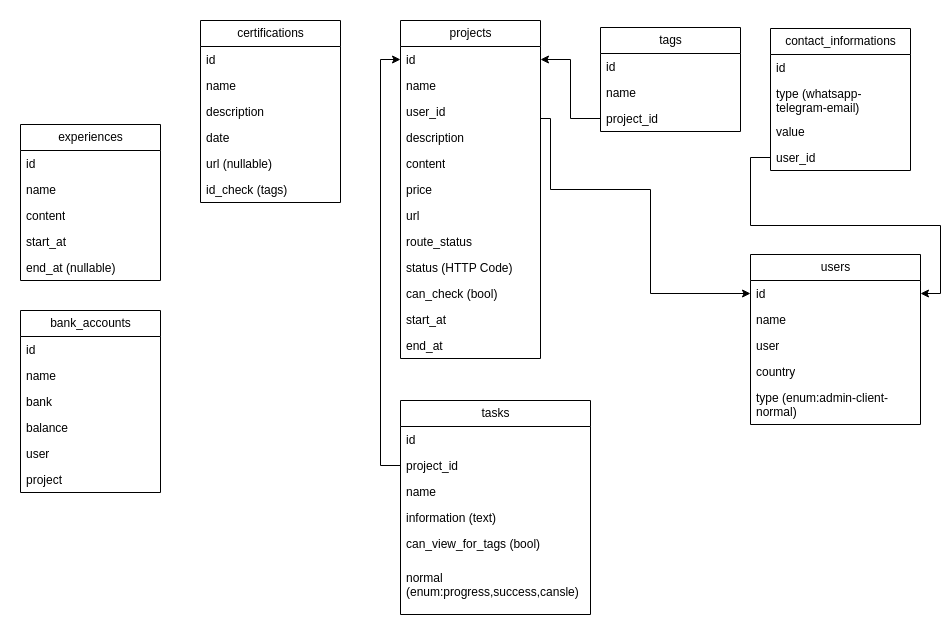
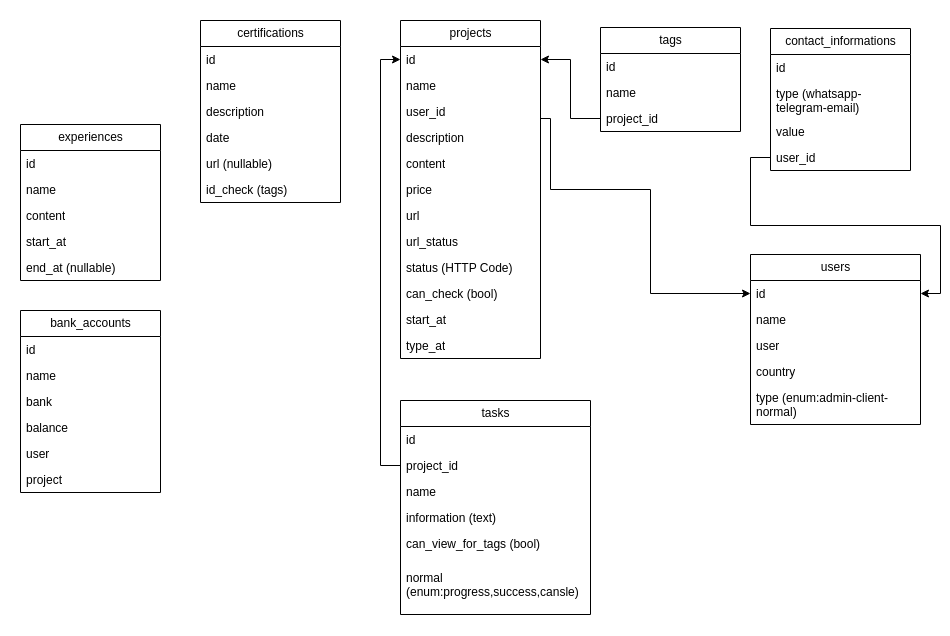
(447, 243) -> (439, 243)
(427, 347) -> (430, 347)
